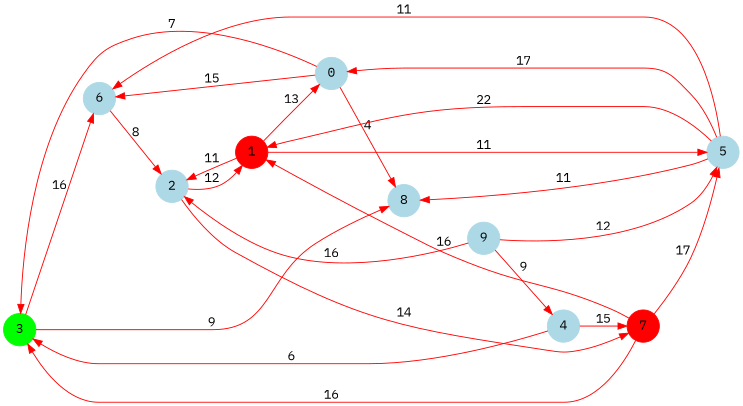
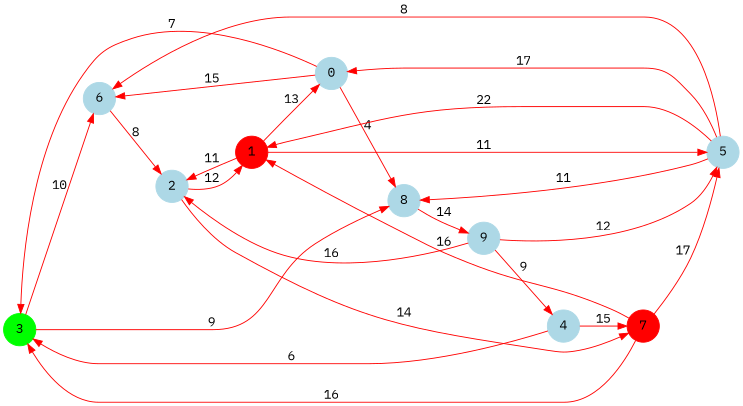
(404, 10) -> (404, 10)
(60, 186) -> (60, 186)
none -> (438, 221)
